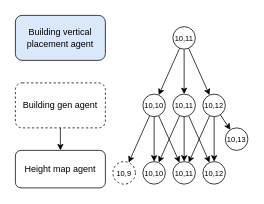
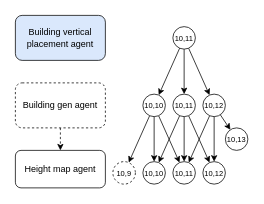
(60, 136) -> (60, 136)
